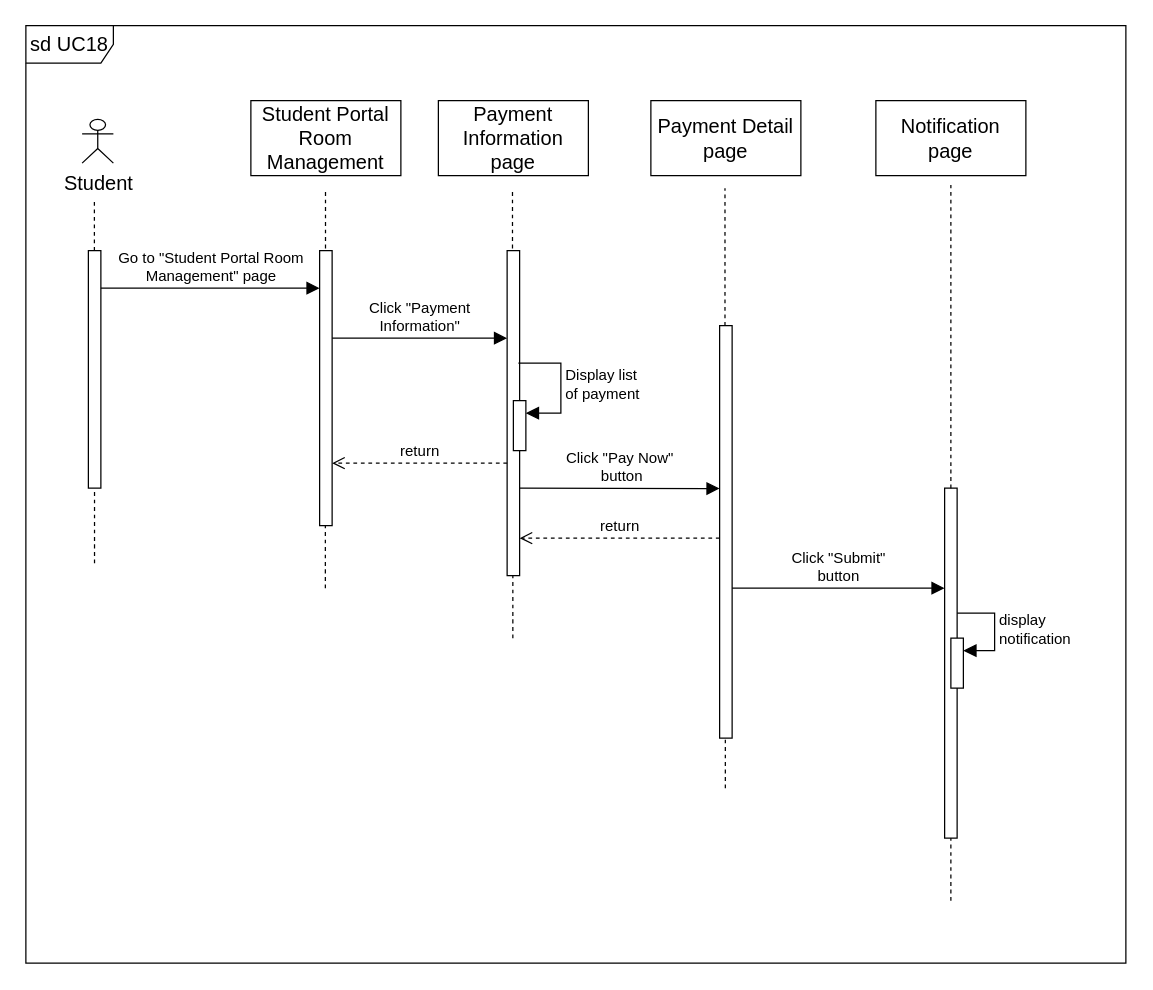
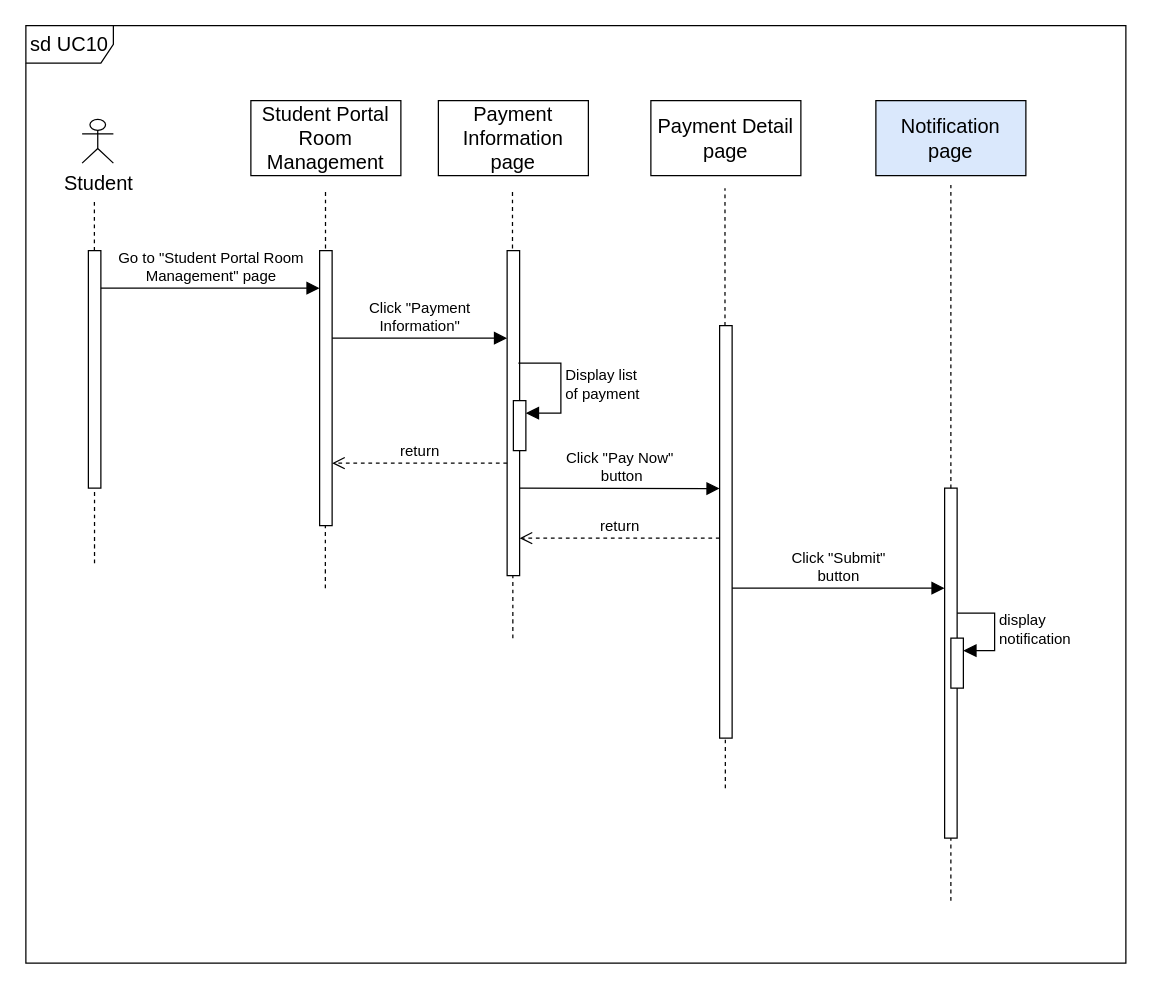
(69, 44) -> (69, 44)
(951, 138) -> (951, 138)
